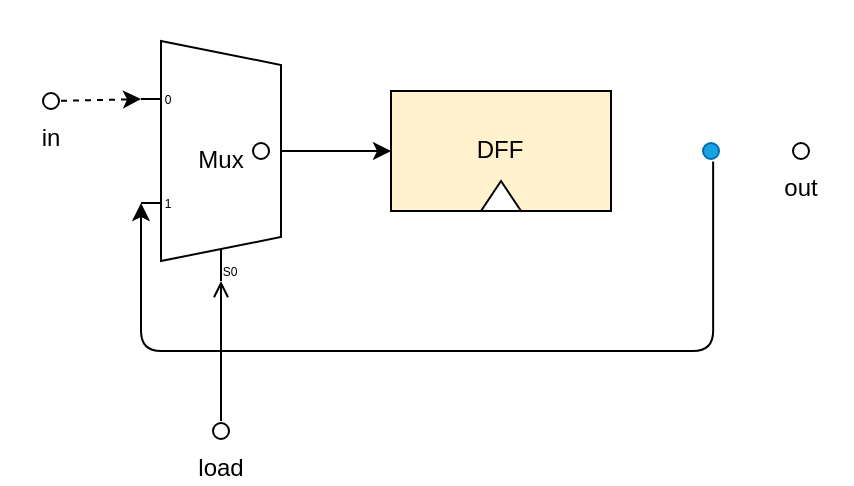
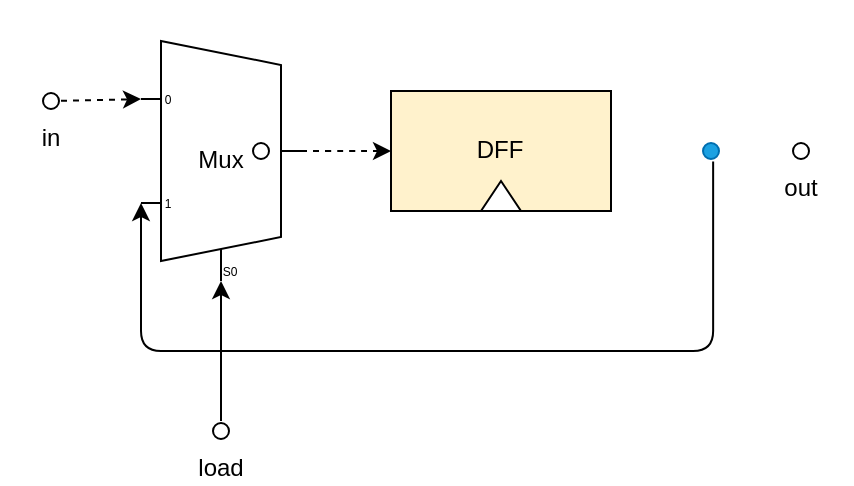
(337, 151) -> (337, 151)
(221, 293) -> (221, 296)
